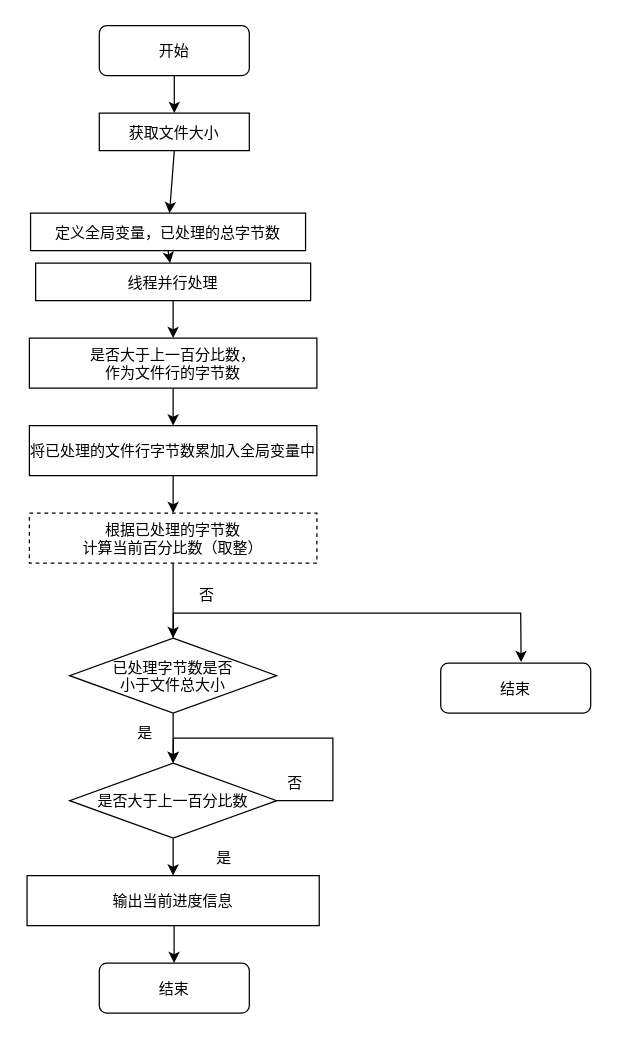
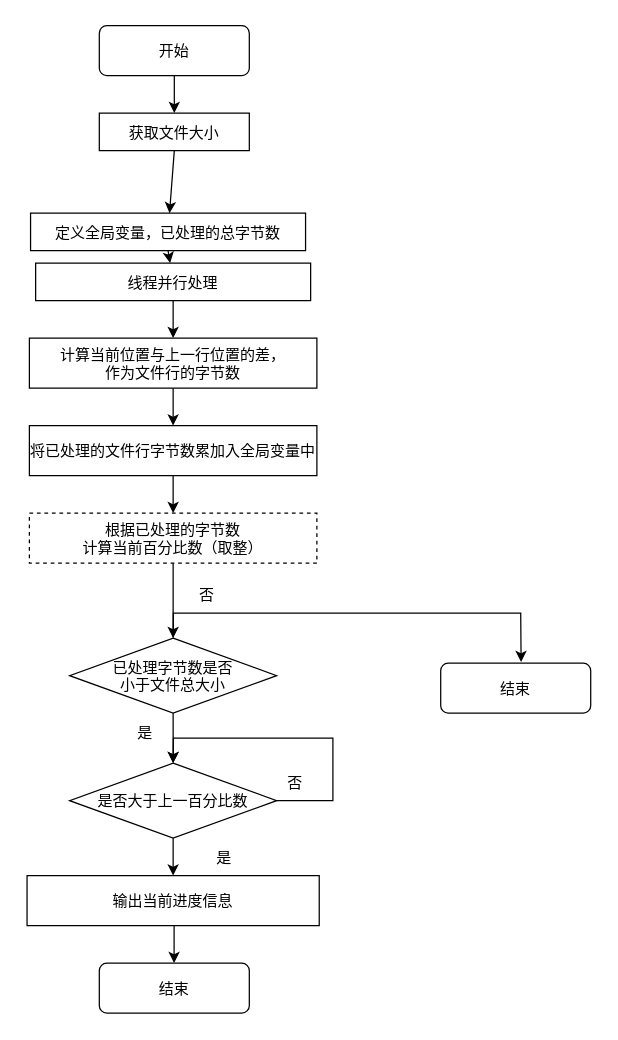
(172, 355) -> (172, 355)
